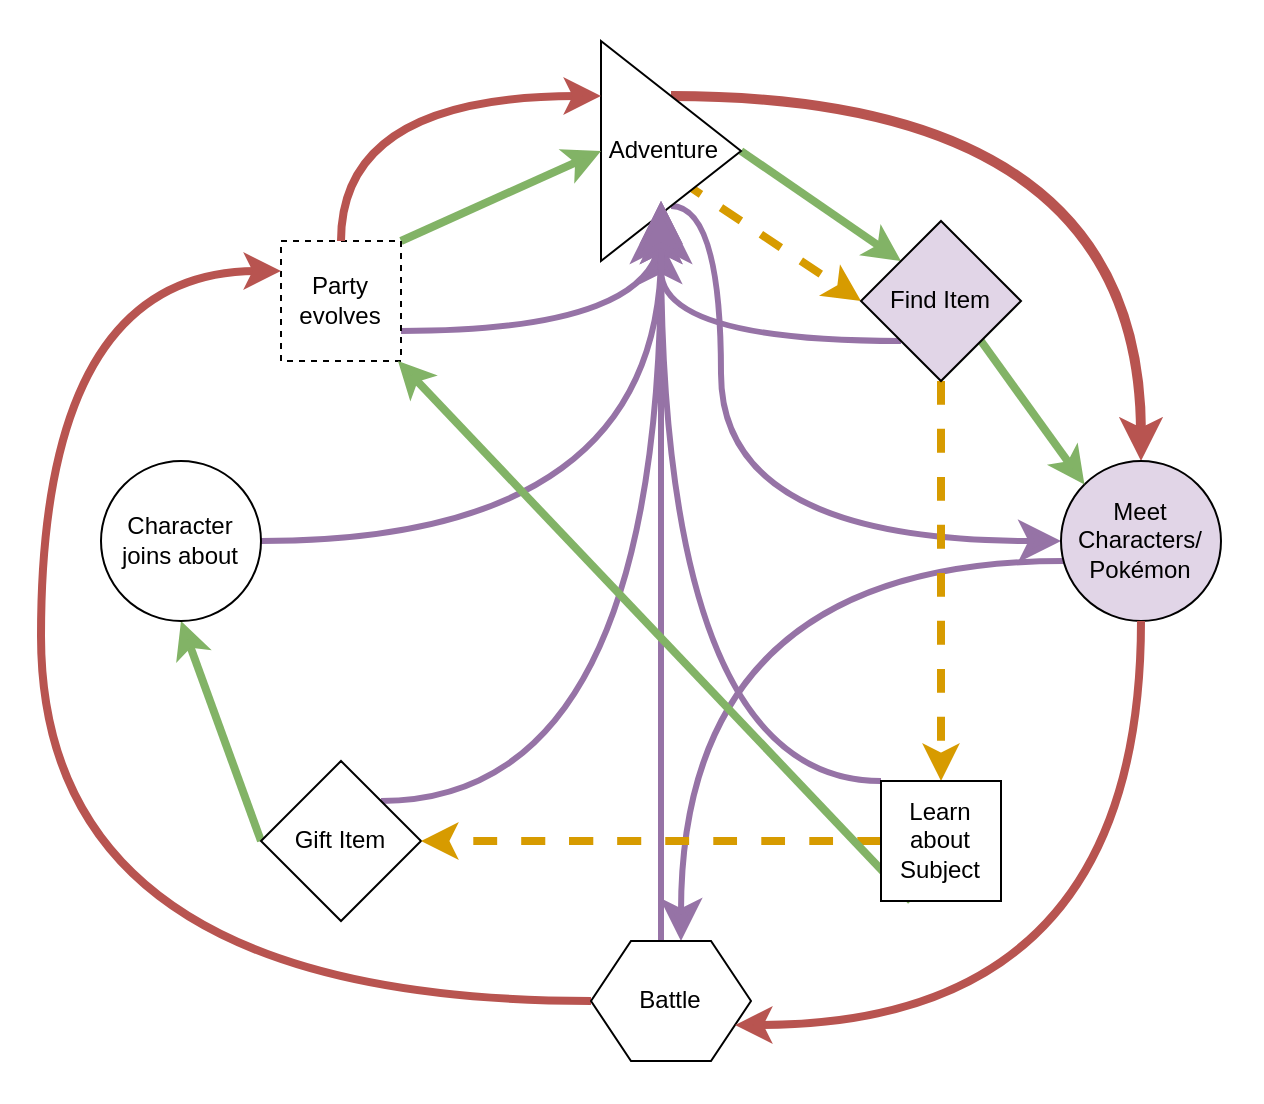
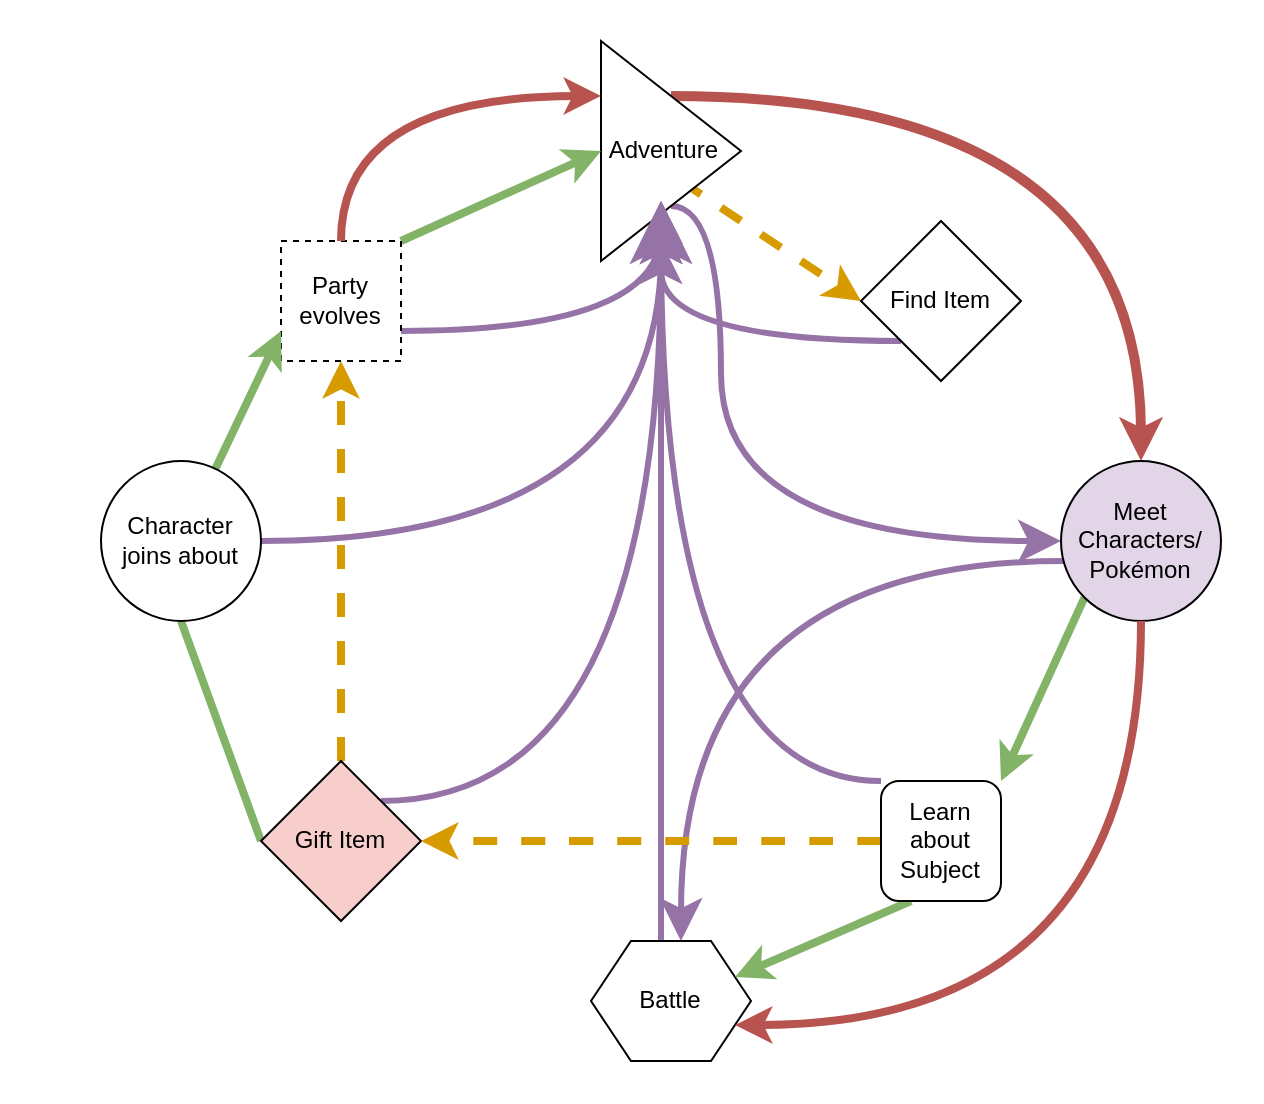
(811, 199) -> none
(941, 301) -> (941, 301)
(1026, 403) -> none
none -> (341, 406)
none -> (243, 411)
(515, 484) -> (834, 934)
none -> (1048, 678)
(941, 736) -> none
(64, 770) -> none
(261, 841) -> (182, 624)
(341, 841) -> (341, 841)
(941, 841) -> (941, 841)
